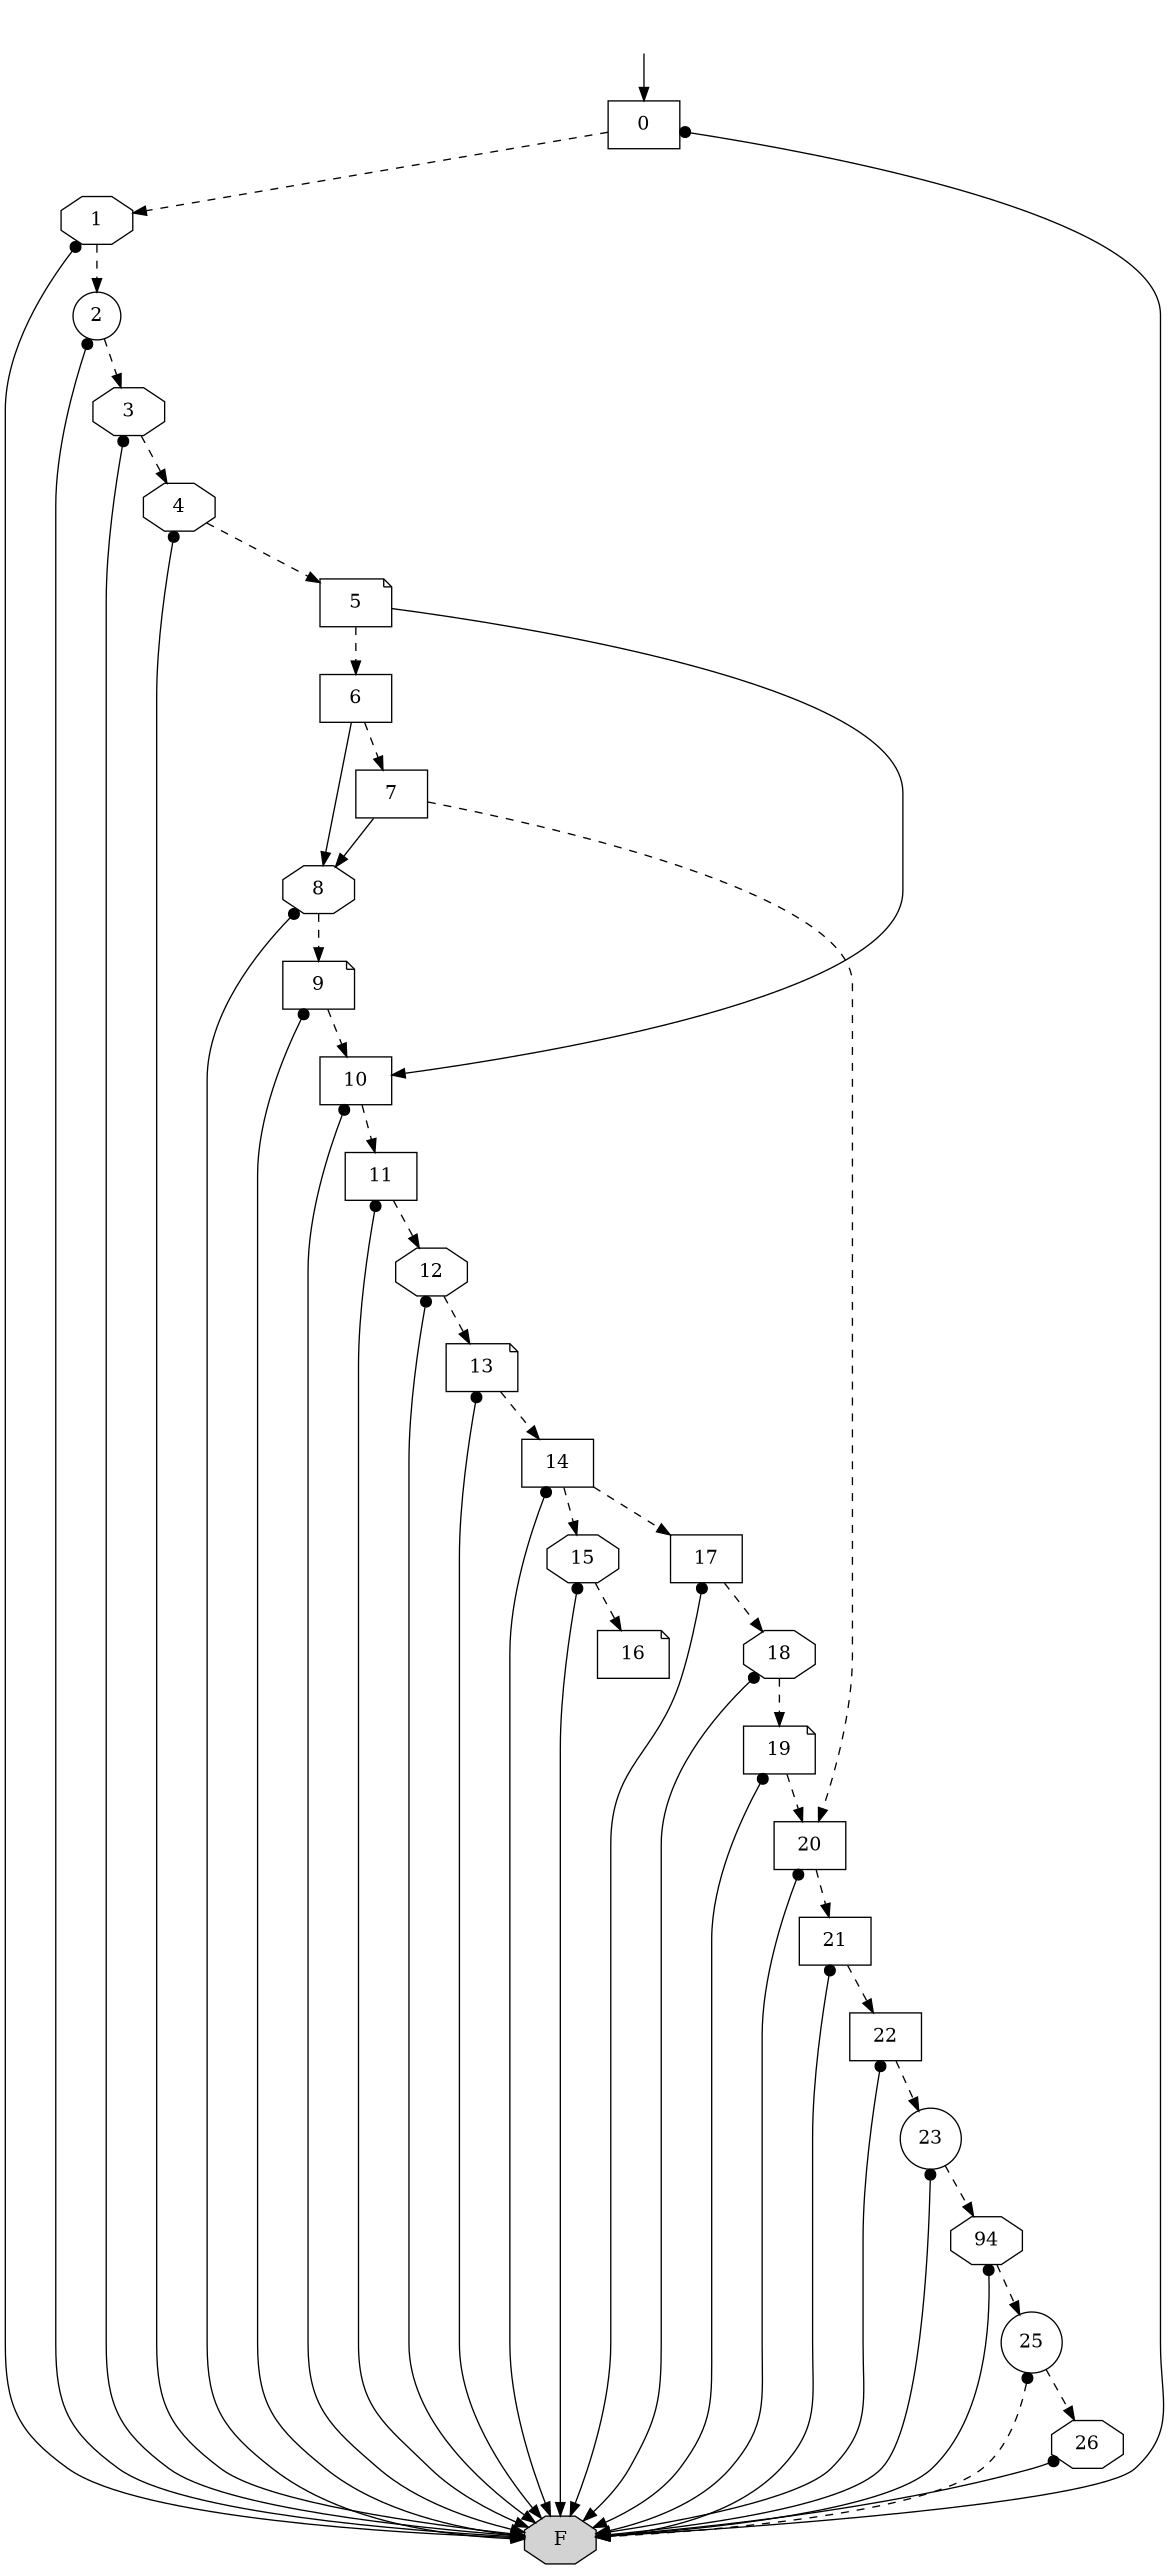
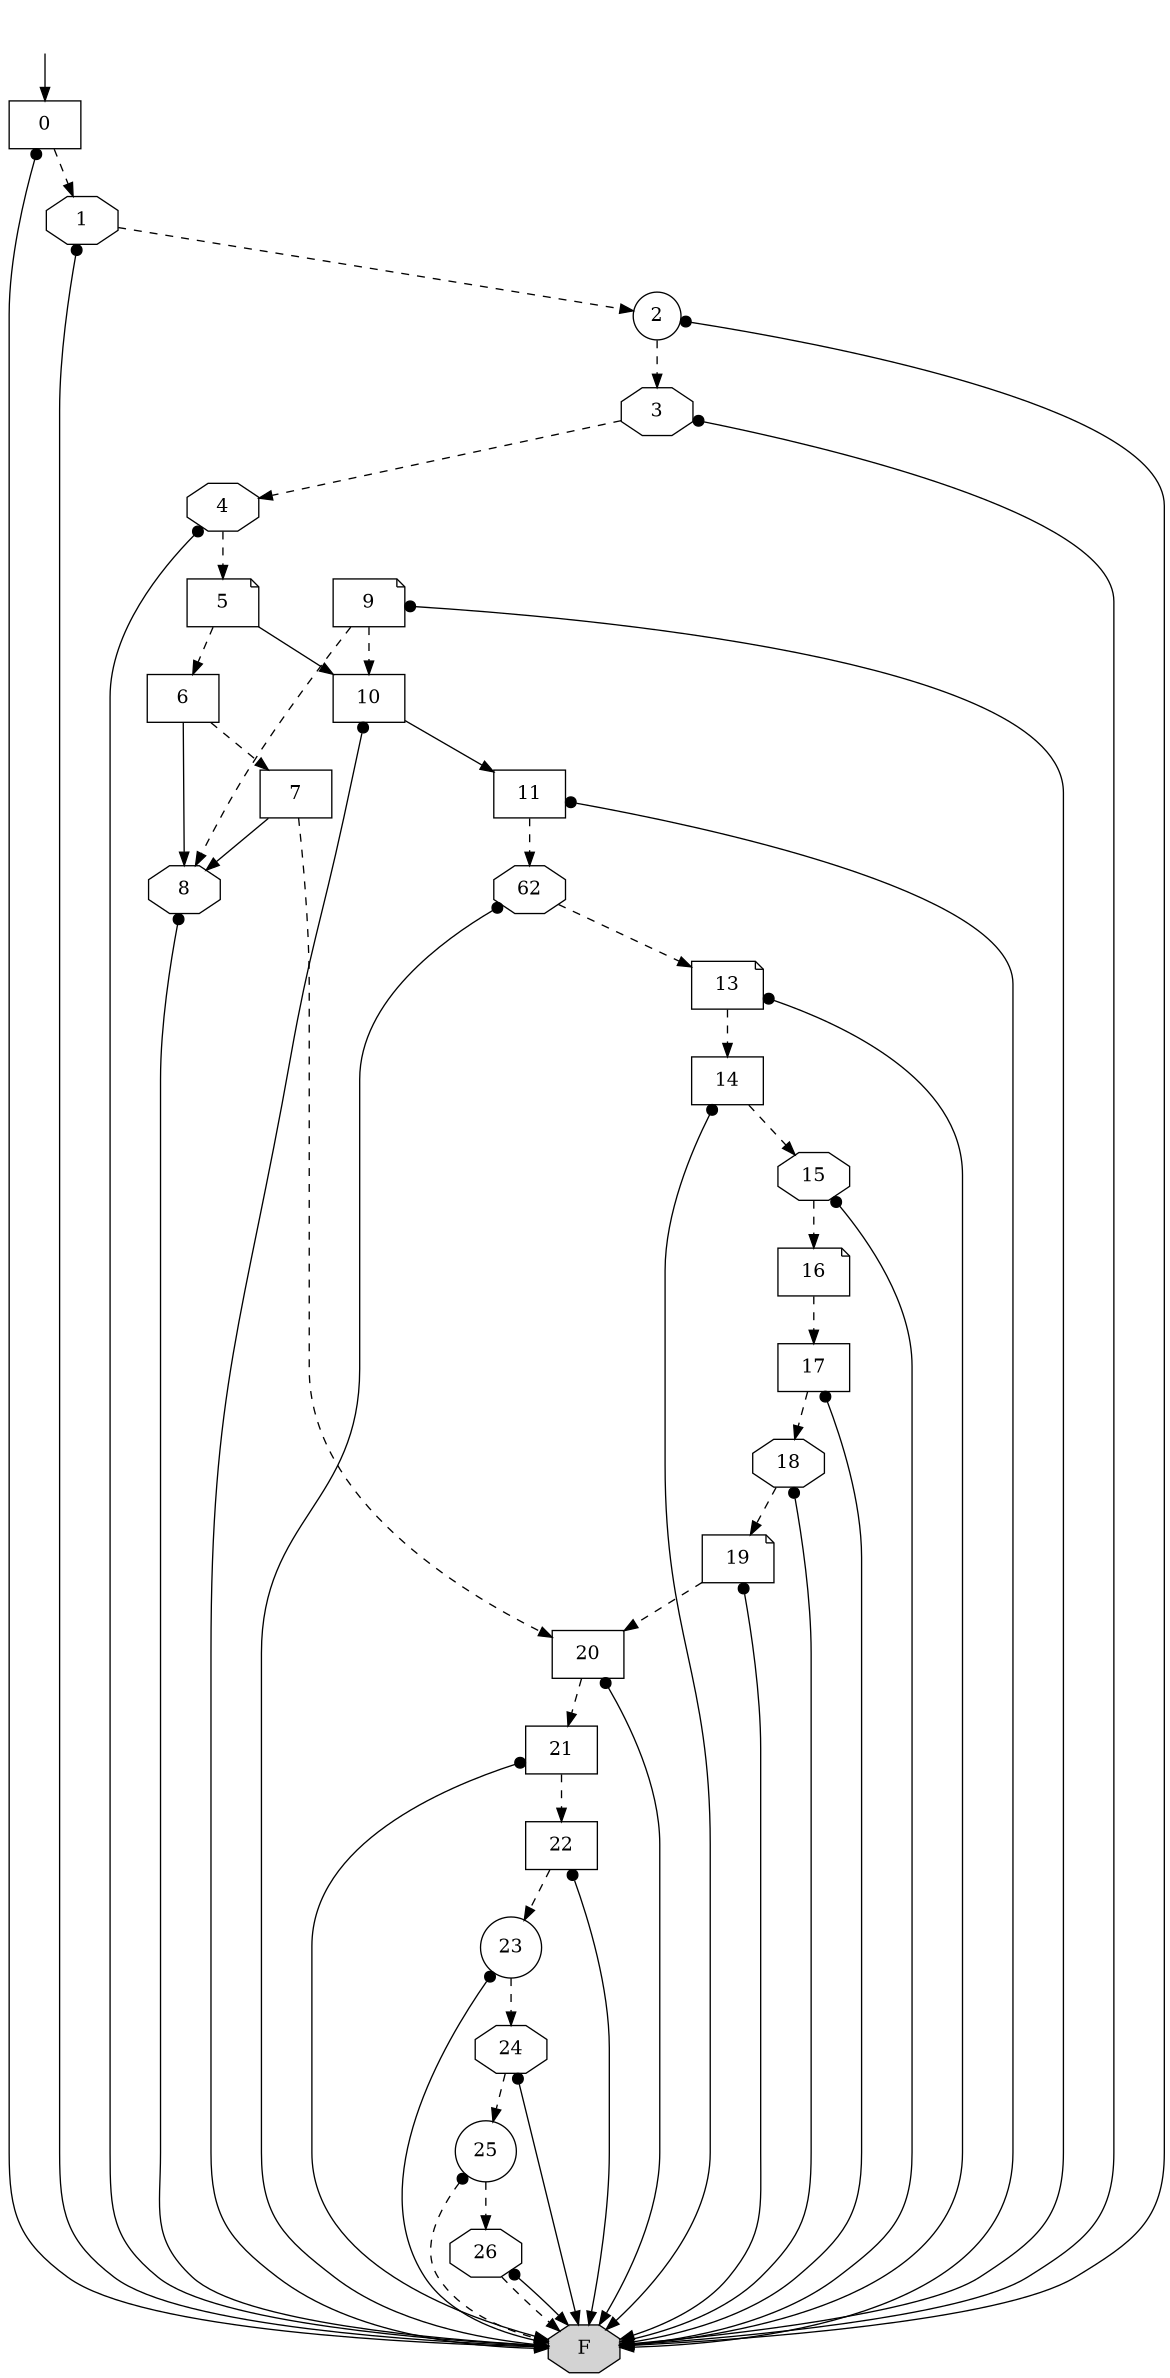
(319, 931) -> (270, 736)
(367, 1122) -> (444, 743)
(432, 1272) -> (530, 890)
(626, 1507) -> (814, 1313)
(987, 2241) -> (511, 2049)
none -> (525, 2300)
